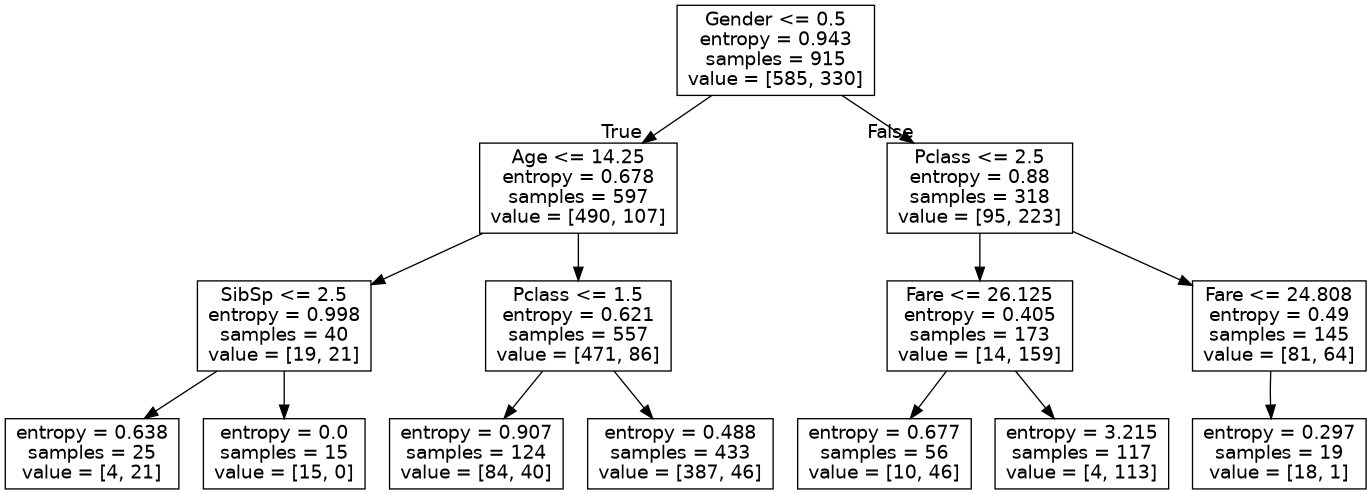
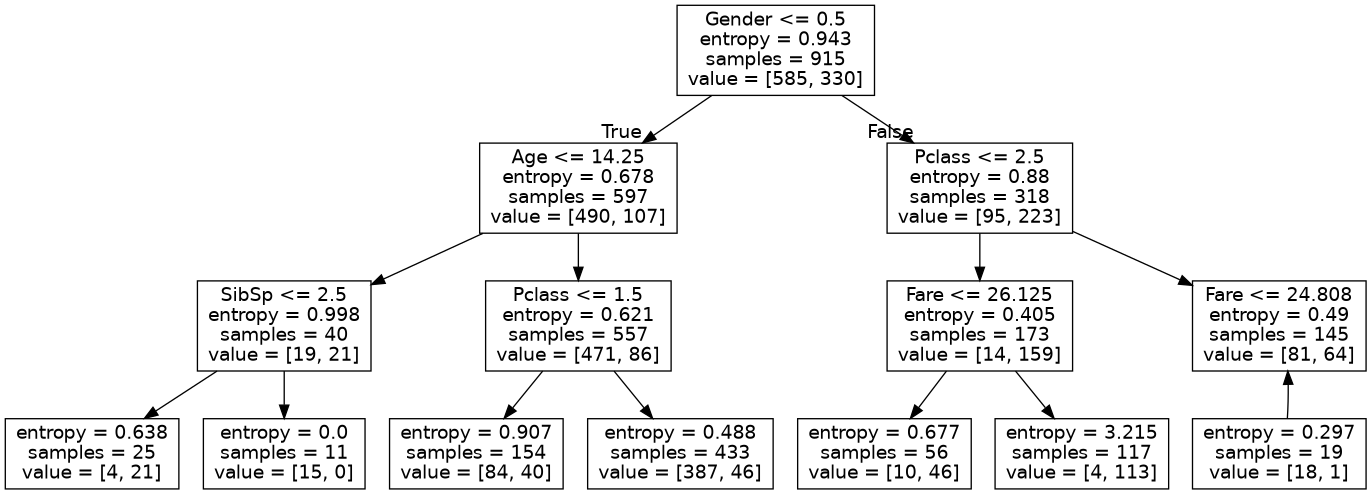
(1270, 388) -> (1288, 401)
(284, 454) -> (284, 454)
(476, 454) -> (476, 454)
